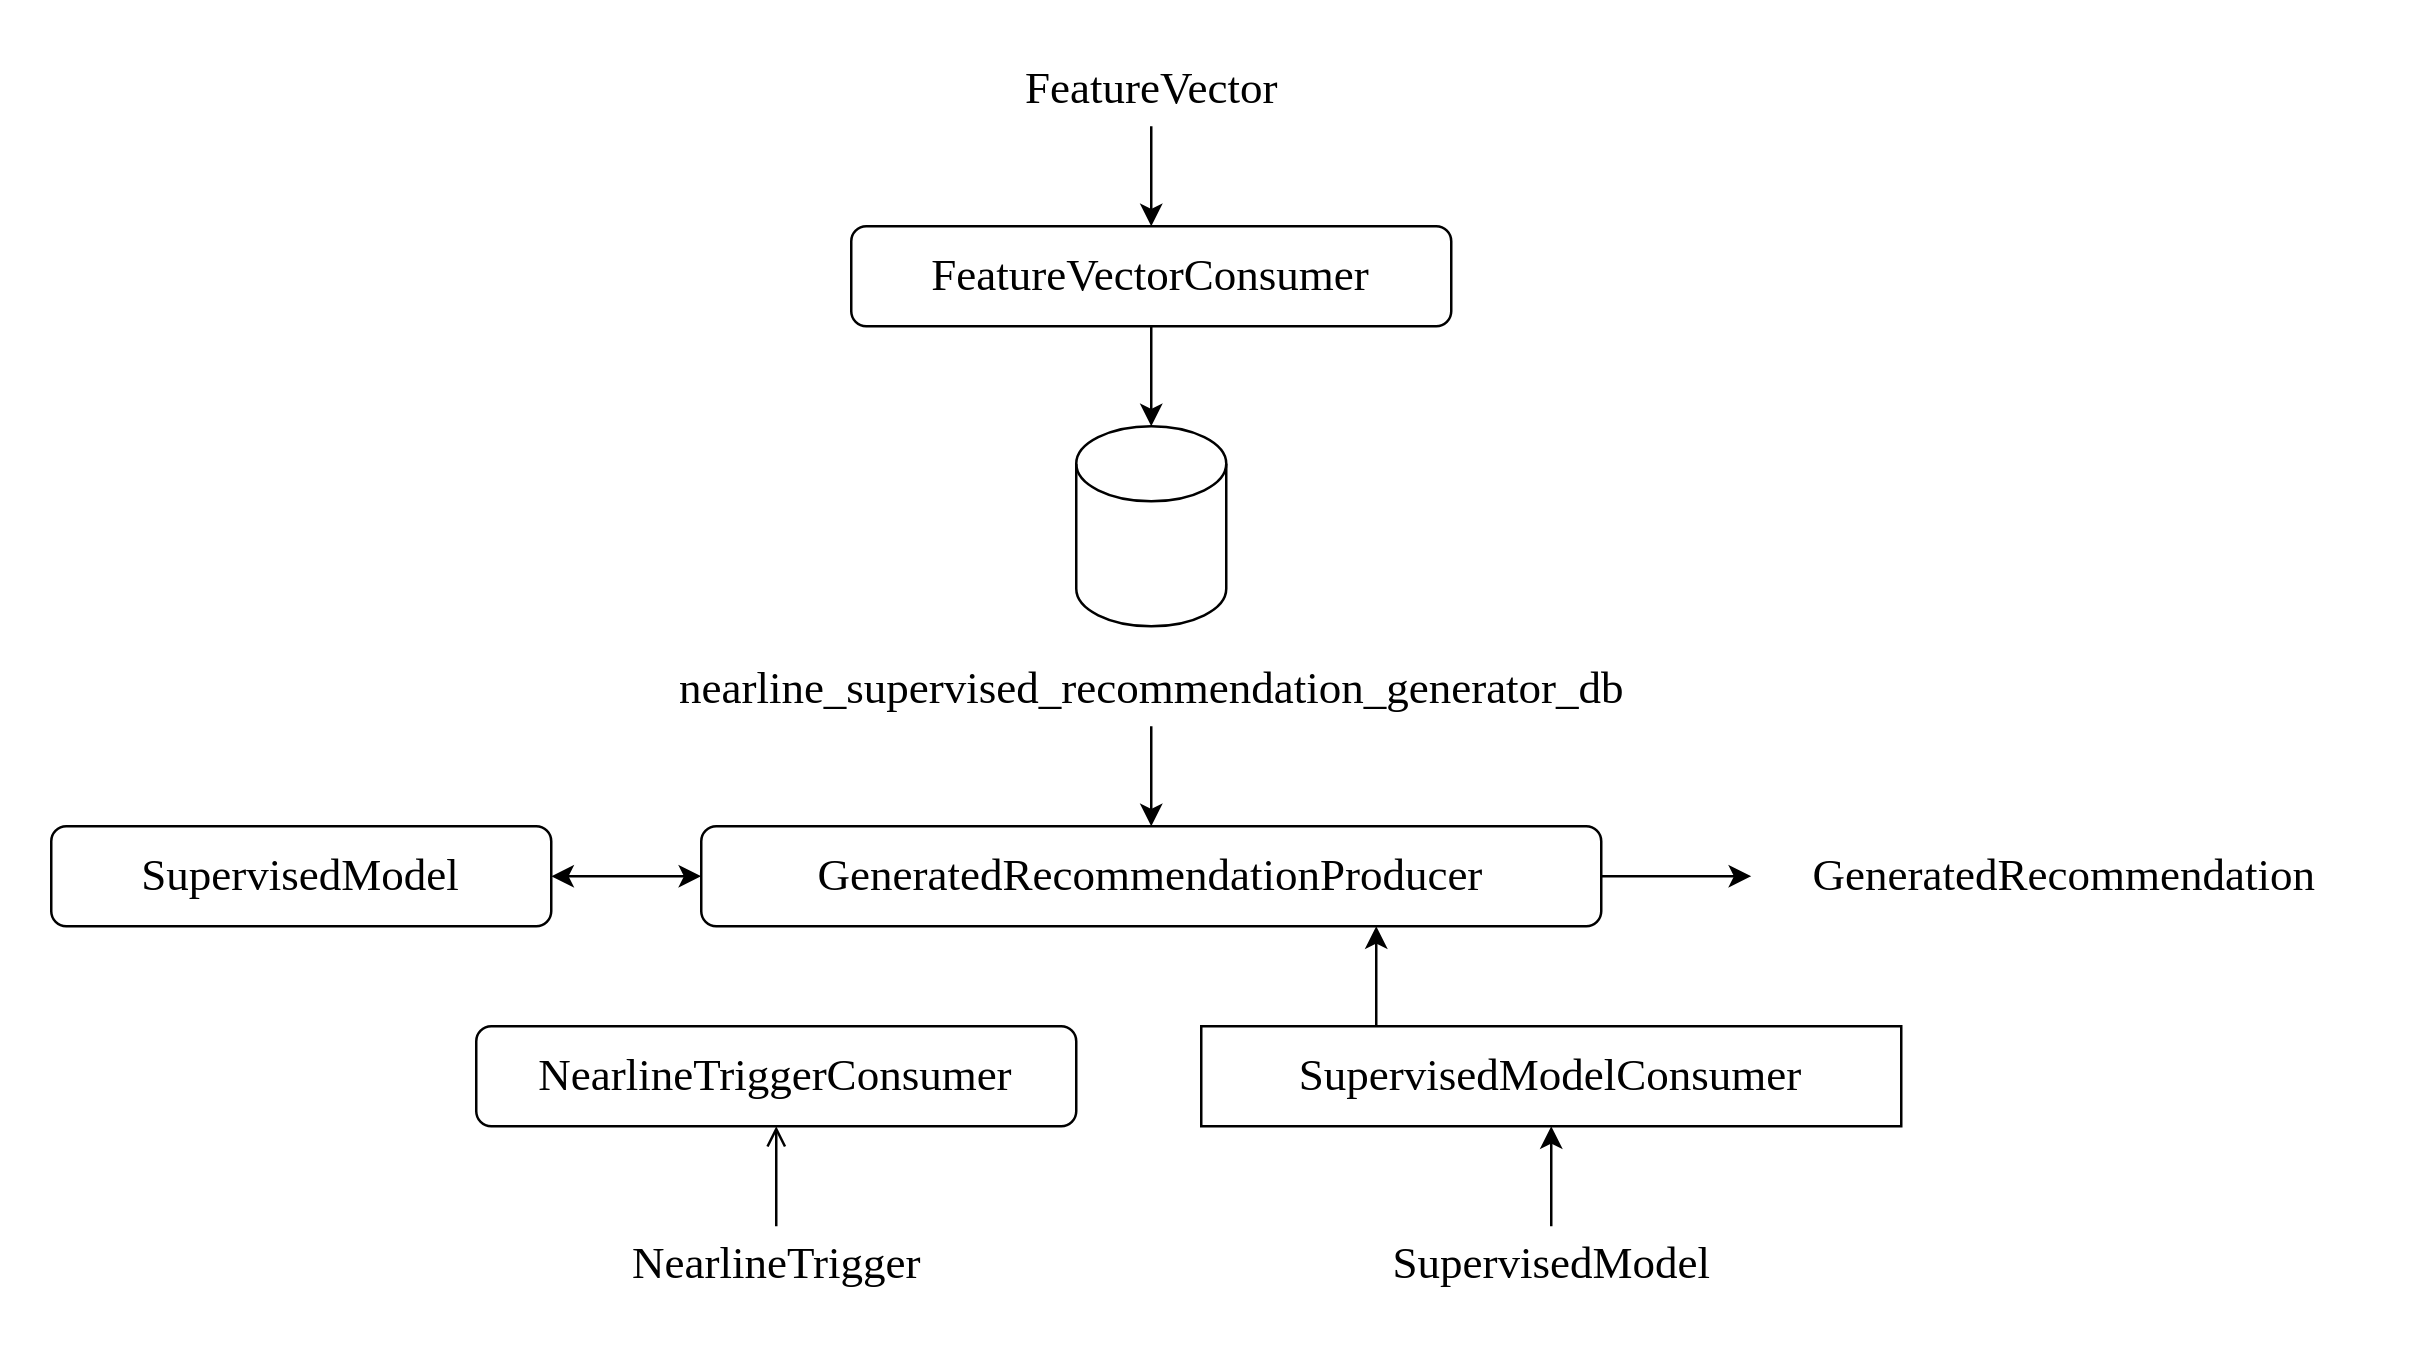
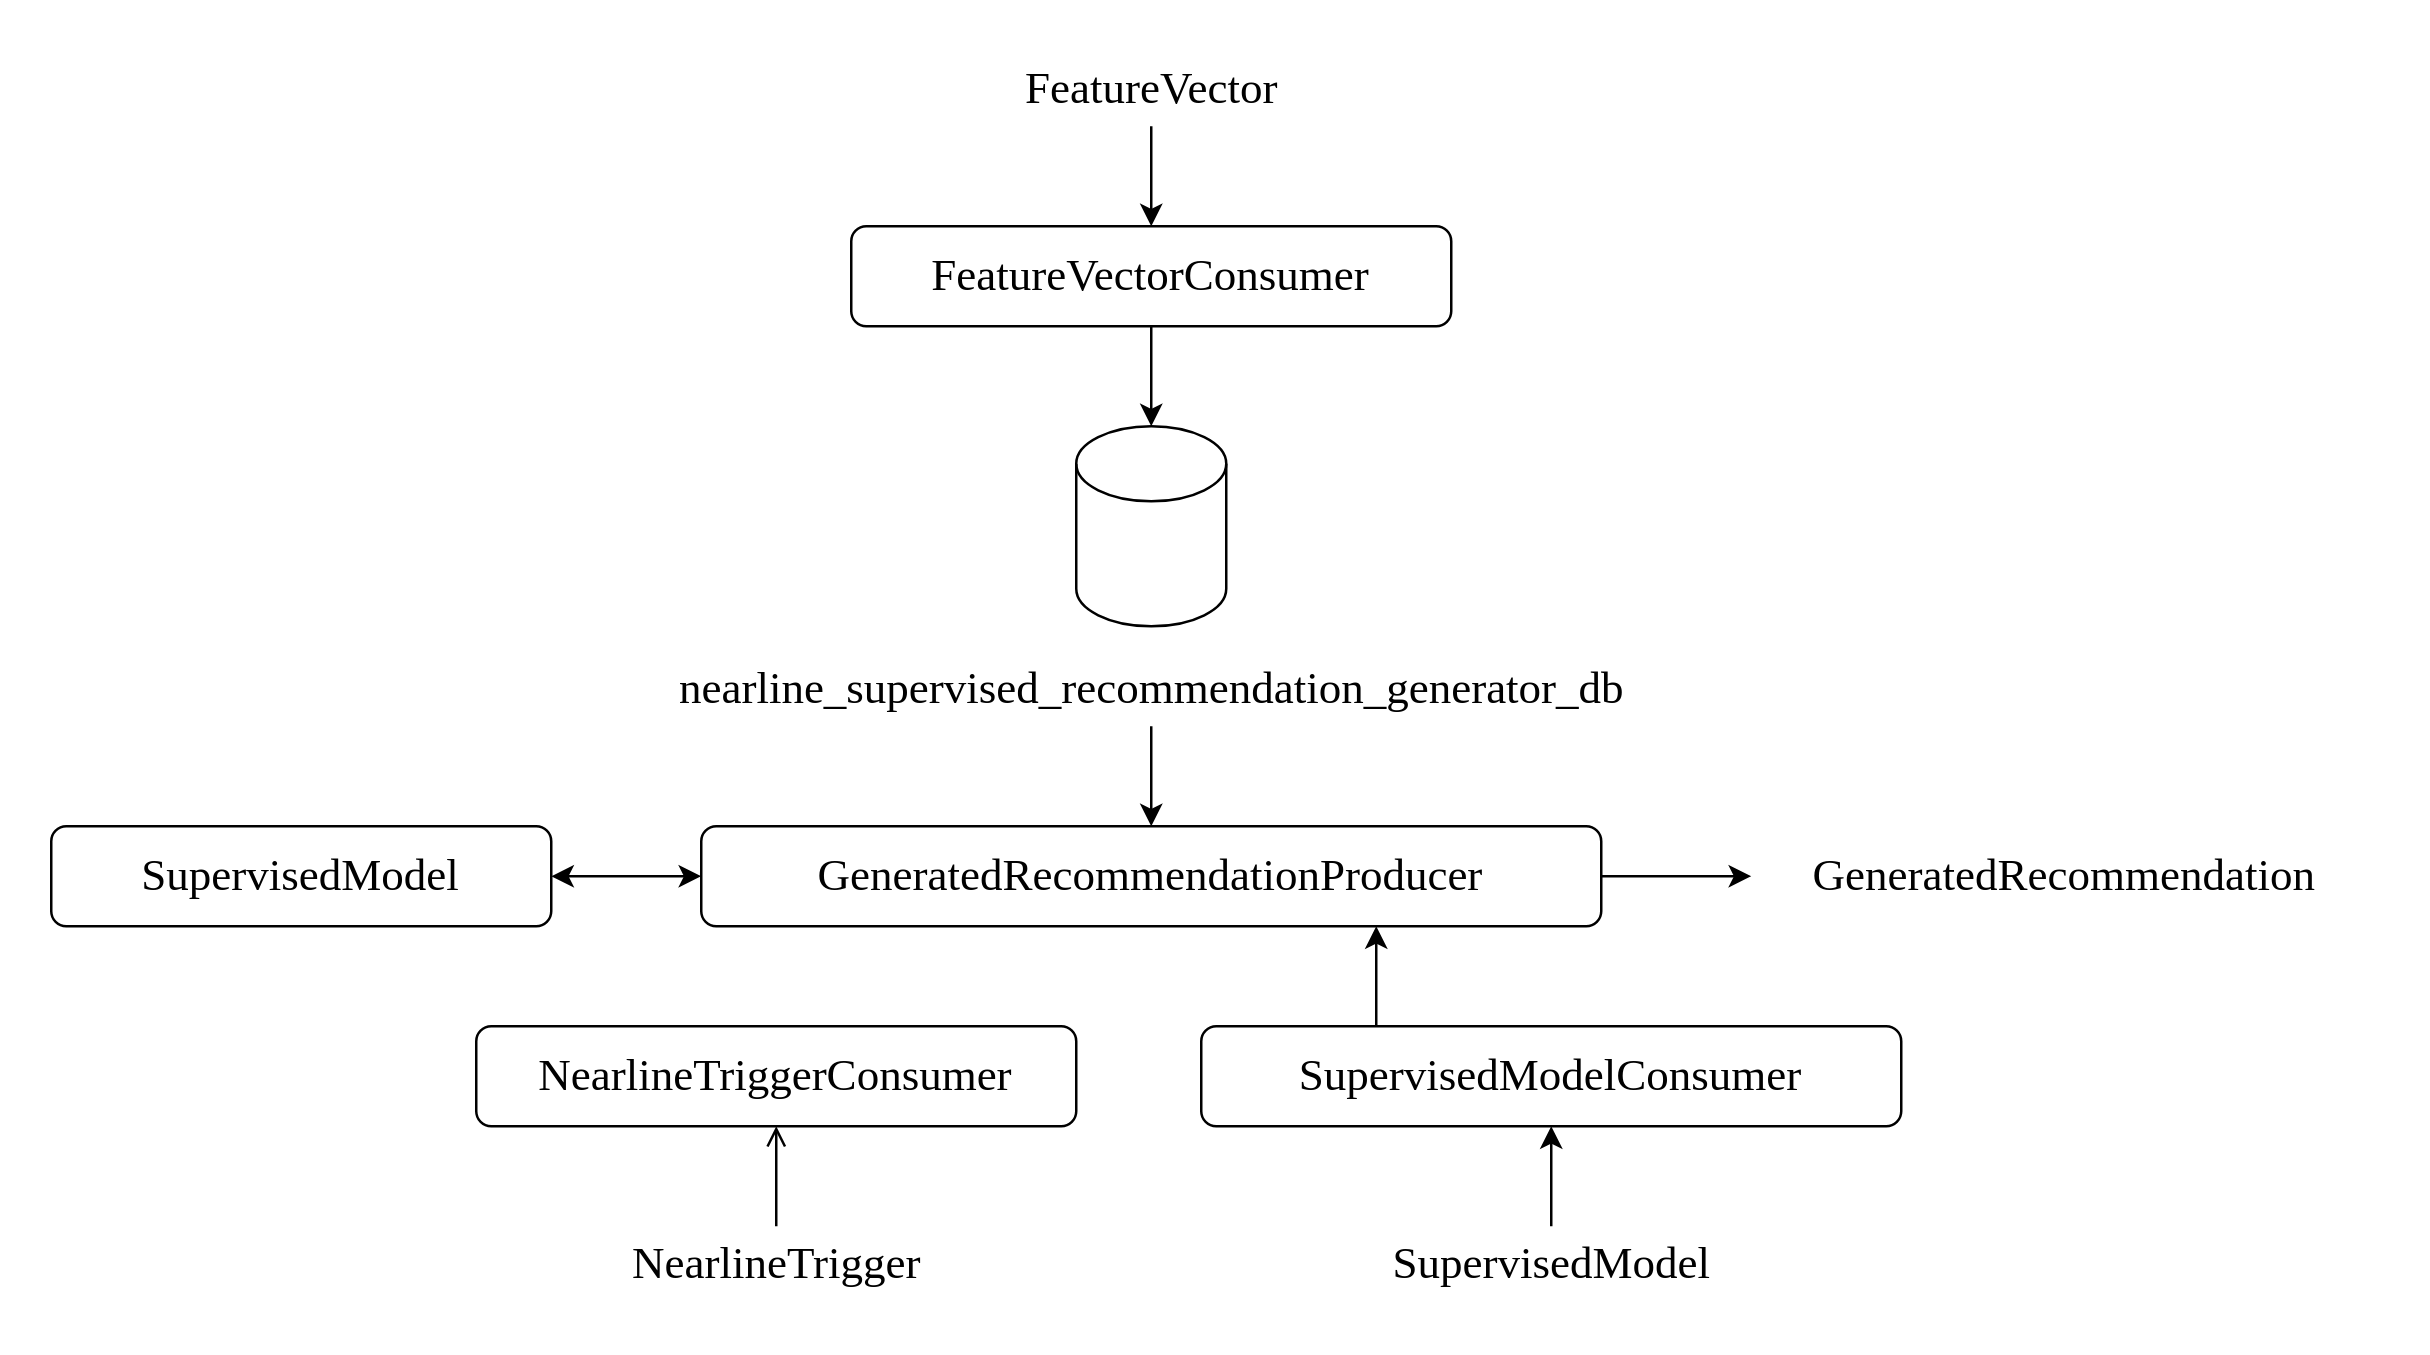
(1551, 1076) -> (1551, 1076)
